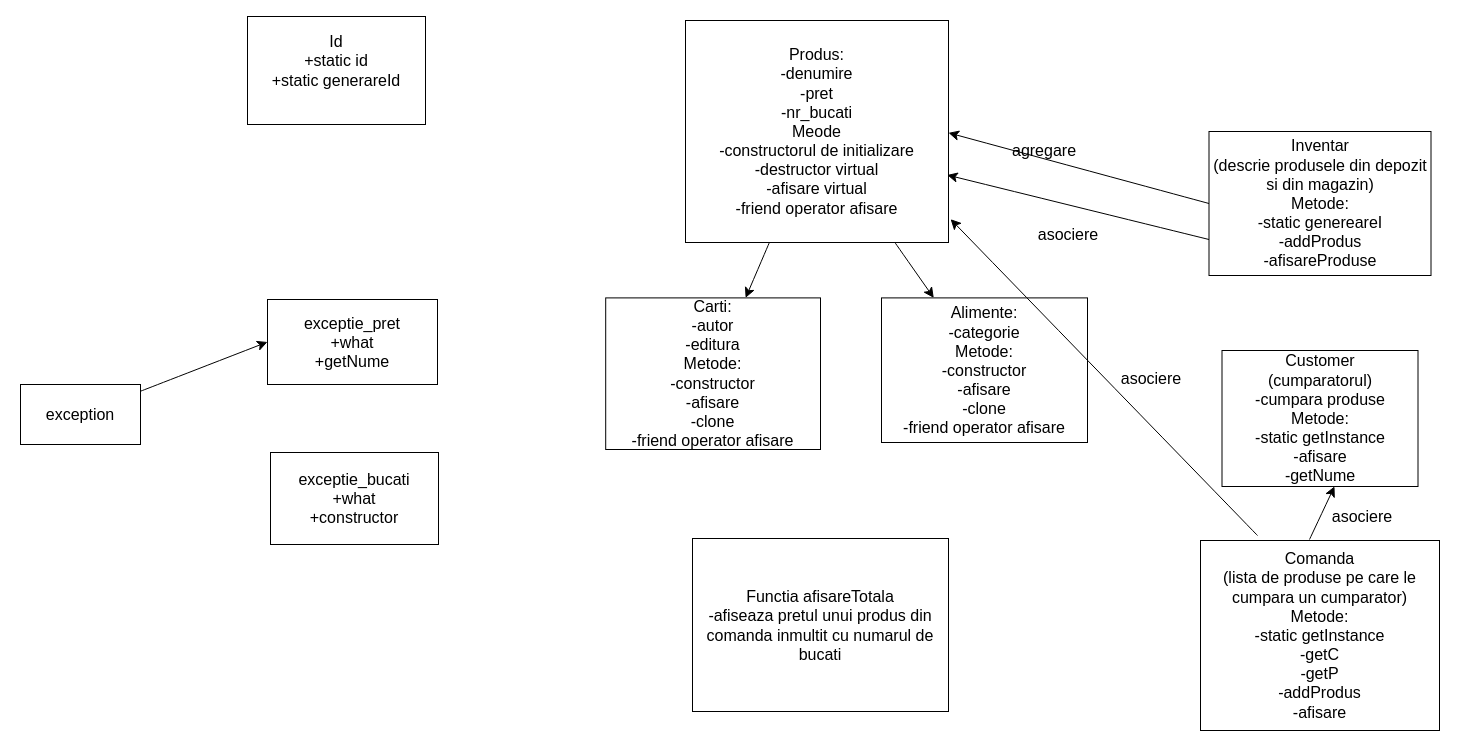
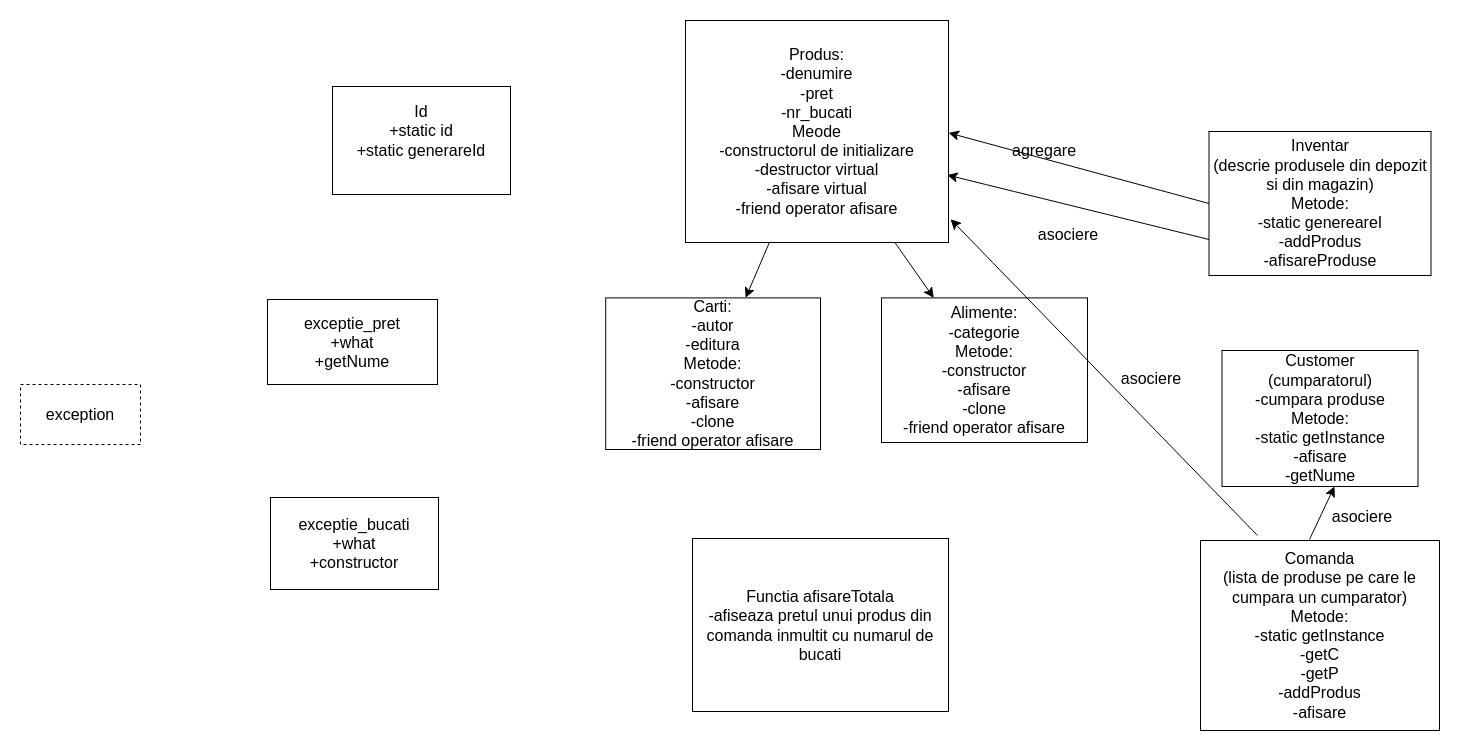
(337, 71) -> (422, 141)
(201, 368) -> none
(81, 415) -> (81, 415)
(355, 499) -> (355, 544)
